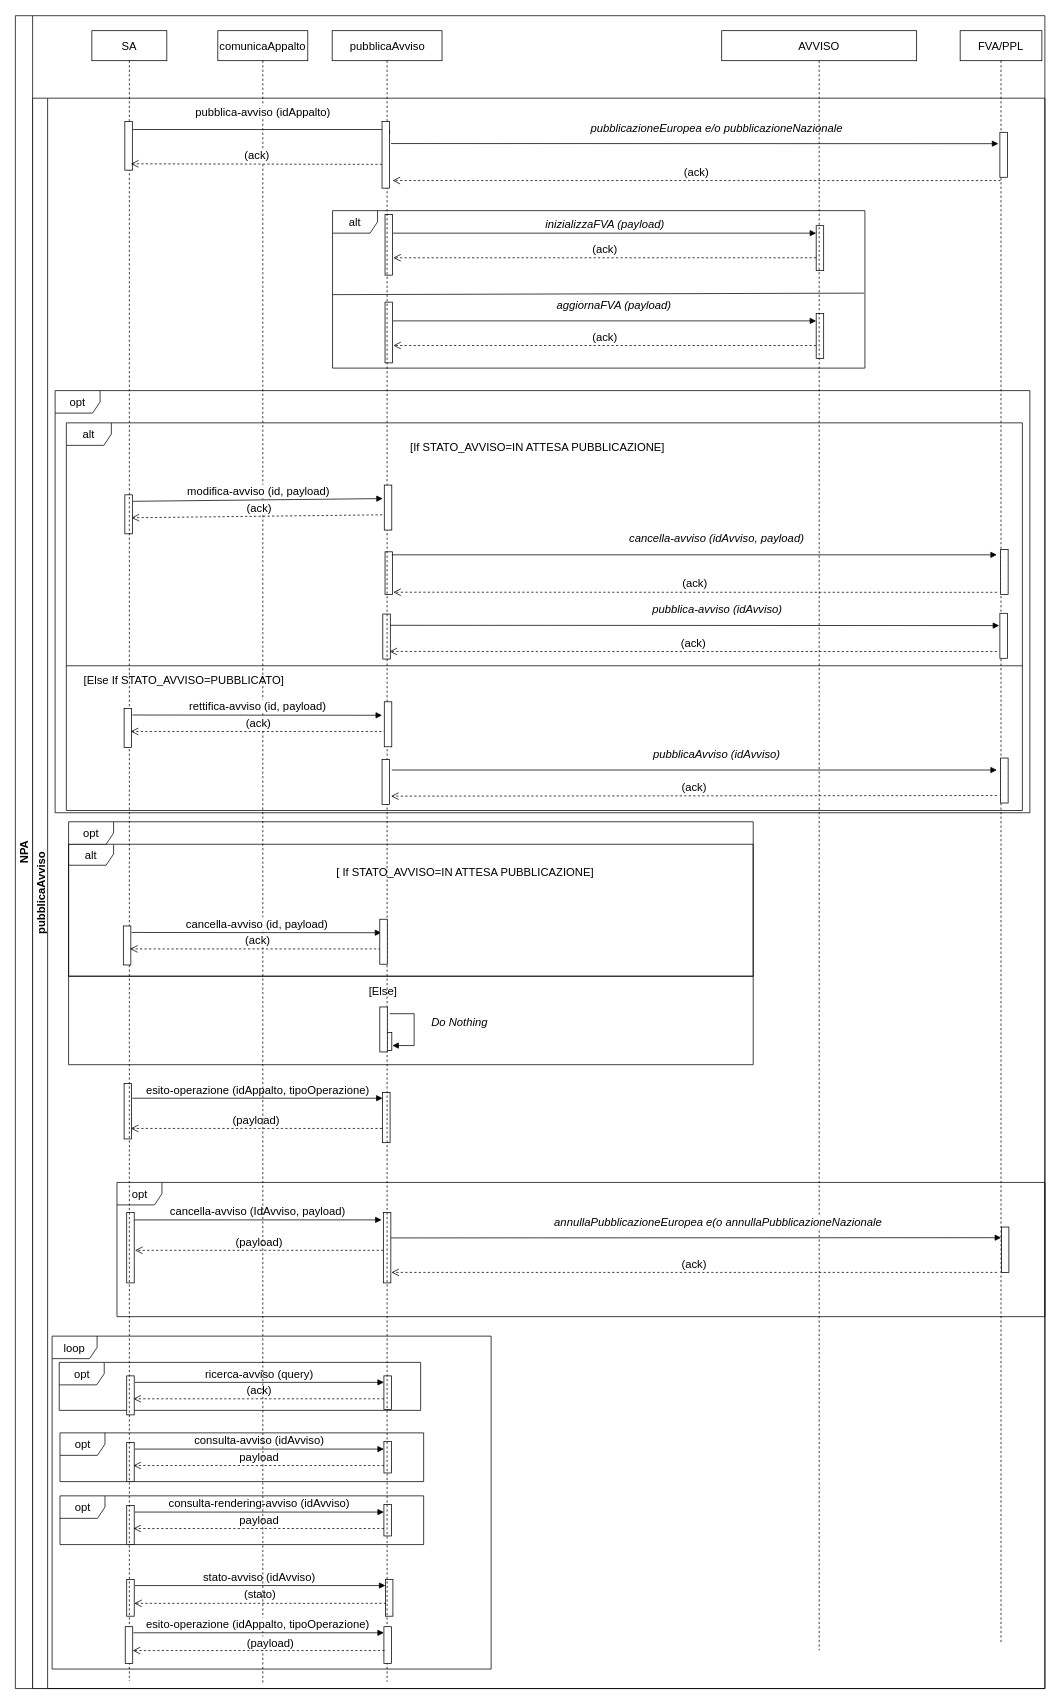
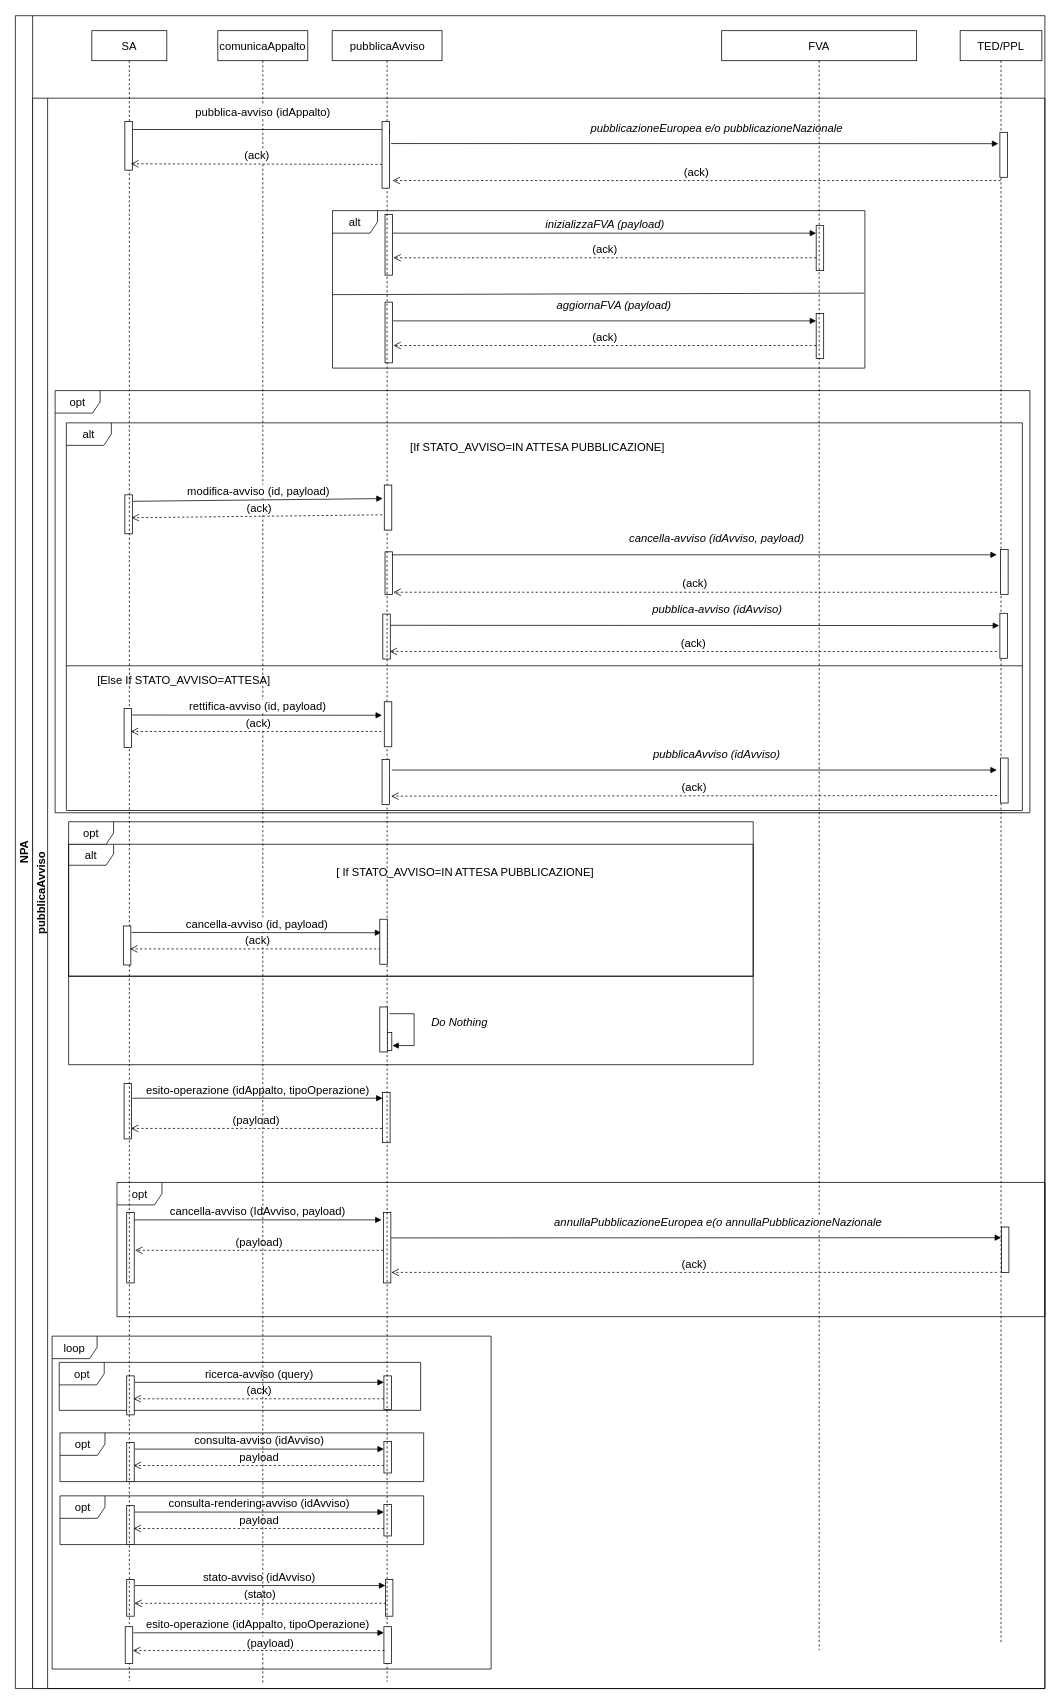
(819, 45) -> (819, 45)
(1001, 45) -> (1001, 45)
(184, 680) -> (184, 680)
(383, 990) -> none
